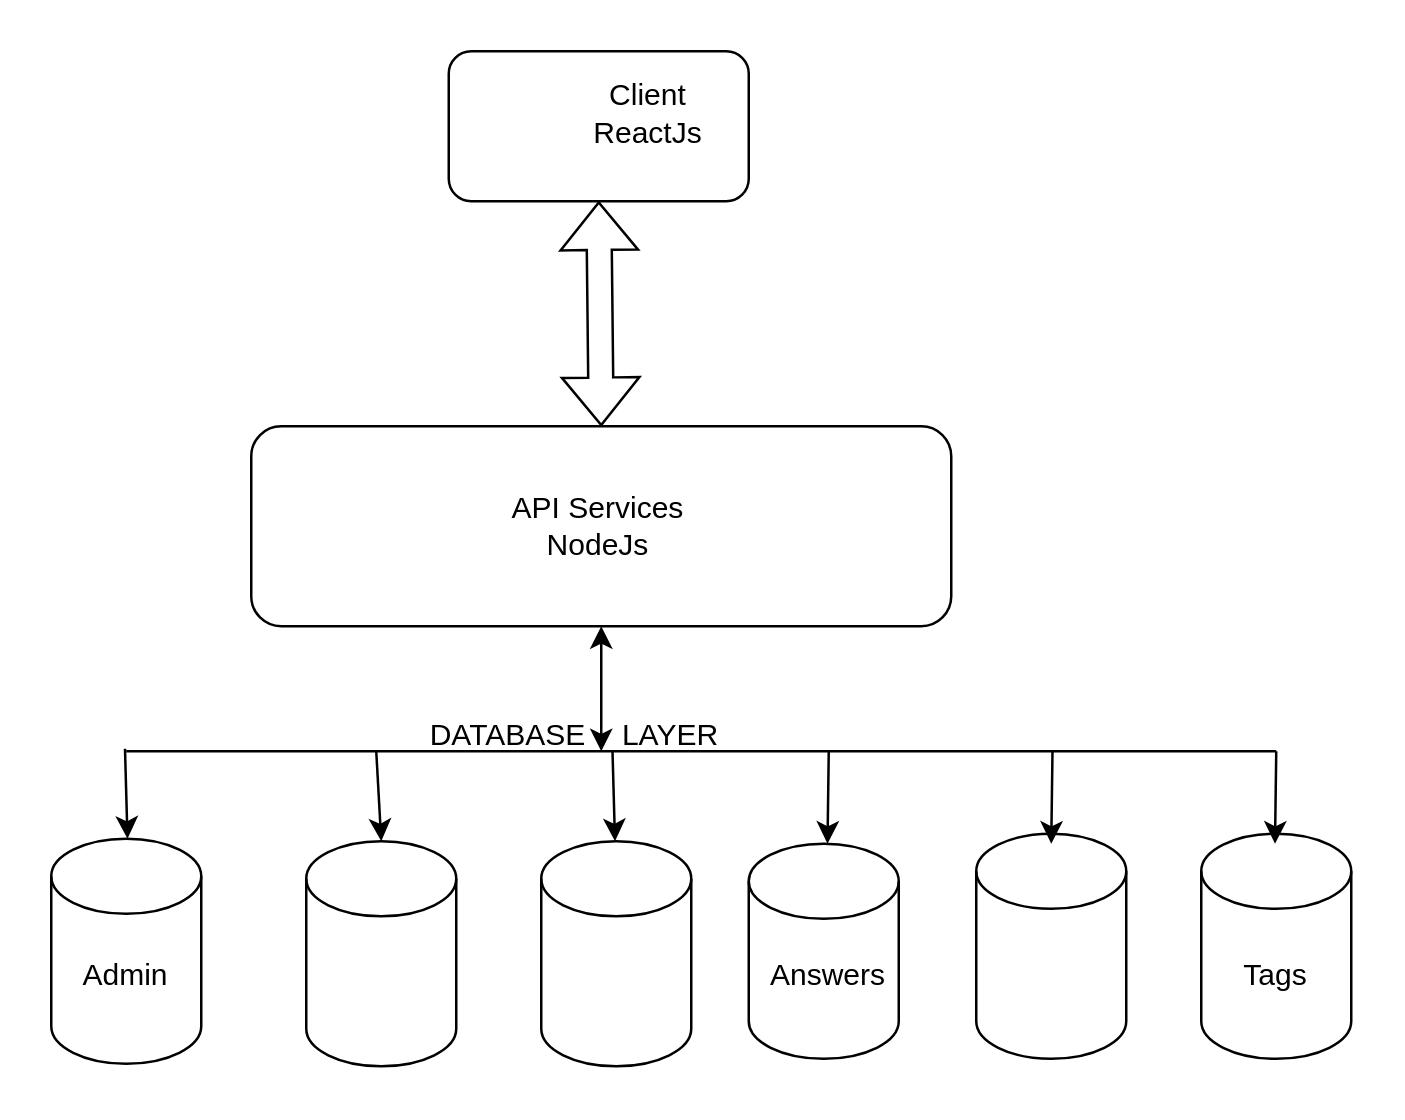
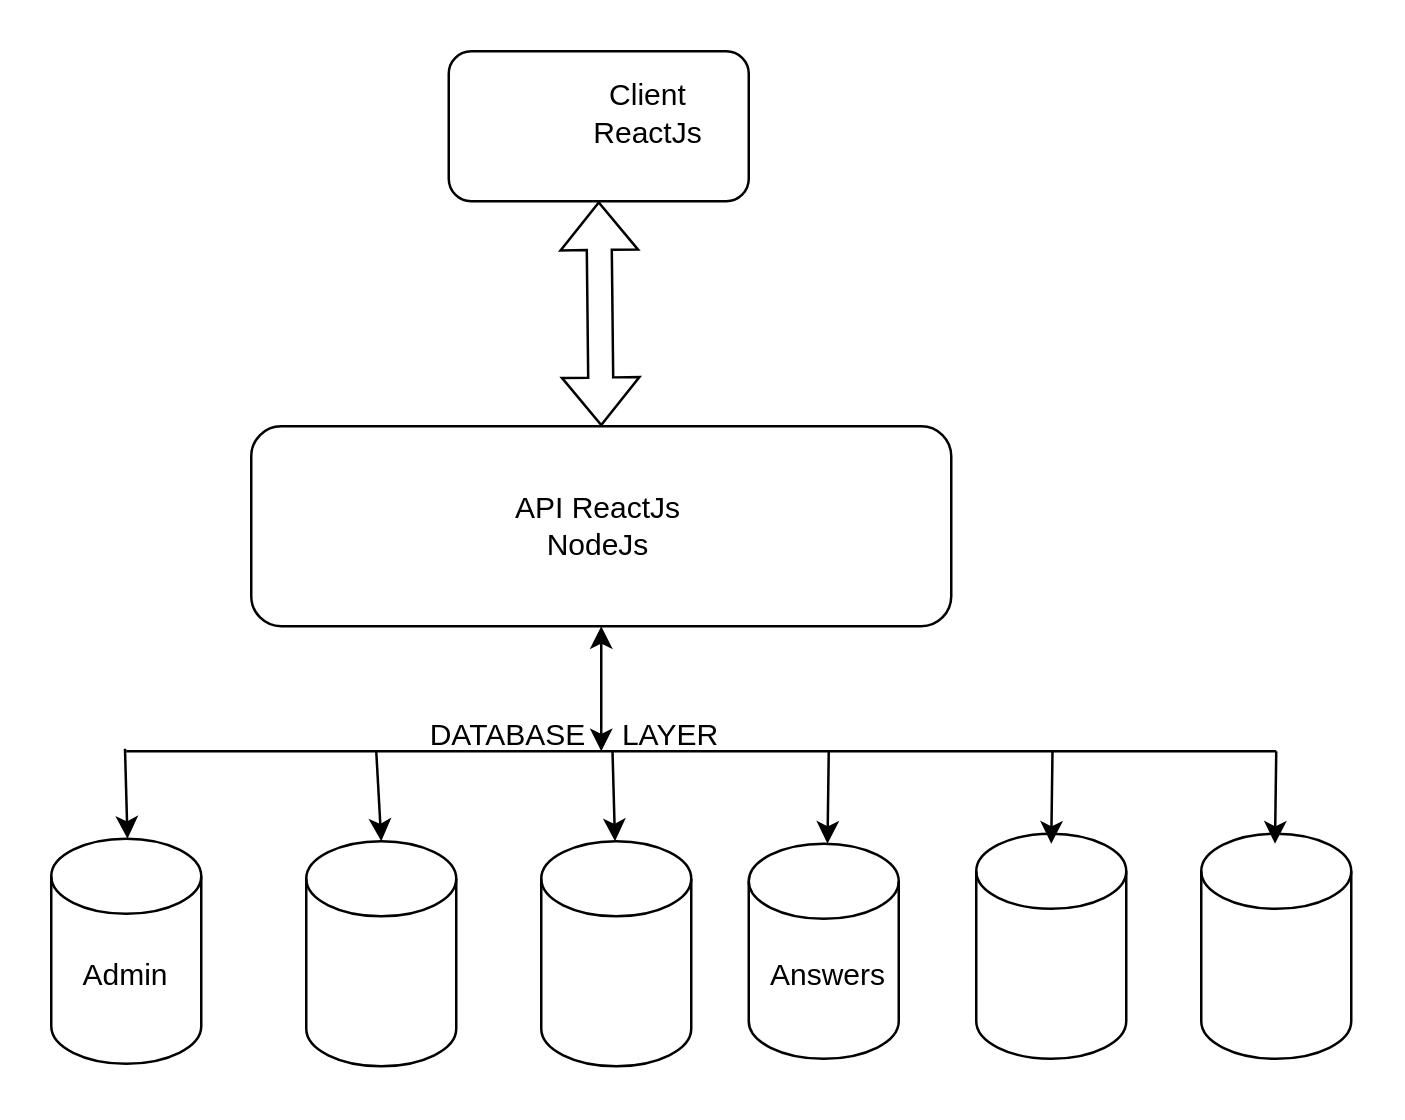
(599, 526) -> (599, 526)
(1276, 976) -> none
